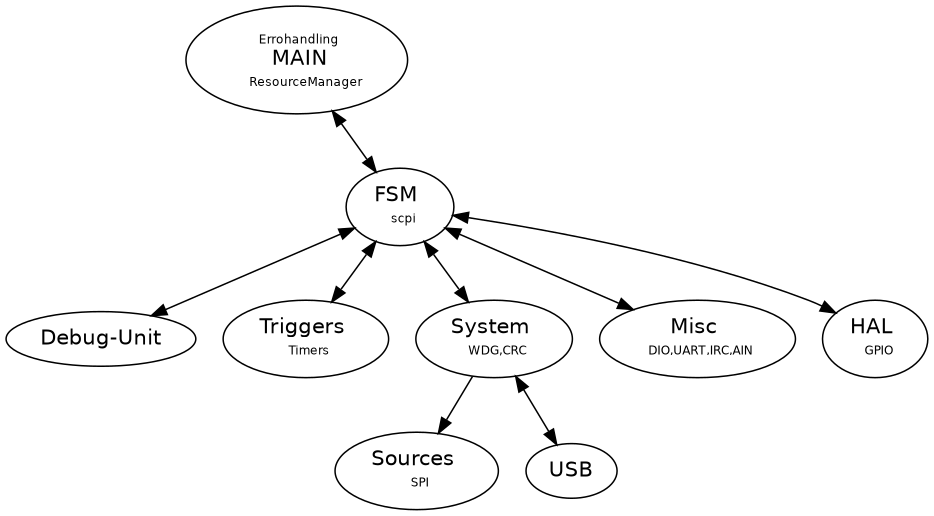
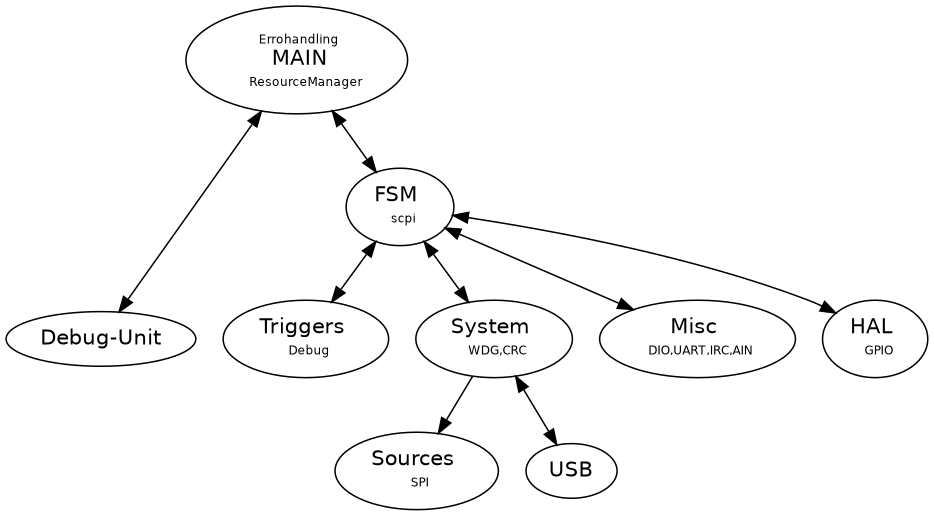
(253, 272) -> (190, 212)
(310, 351) -> (310, 351)
